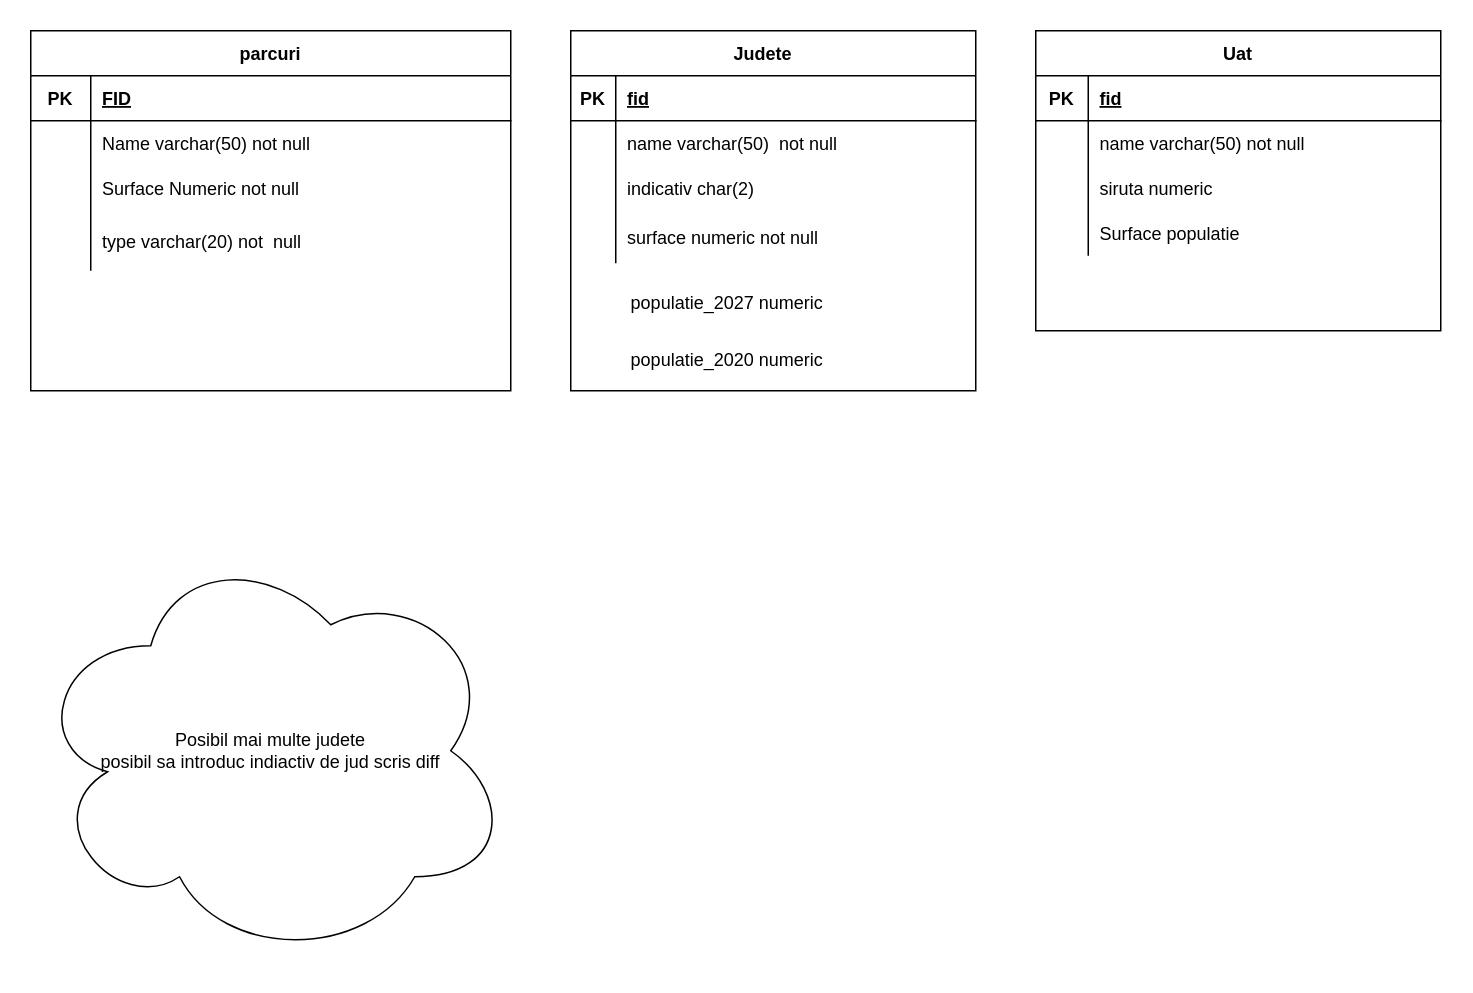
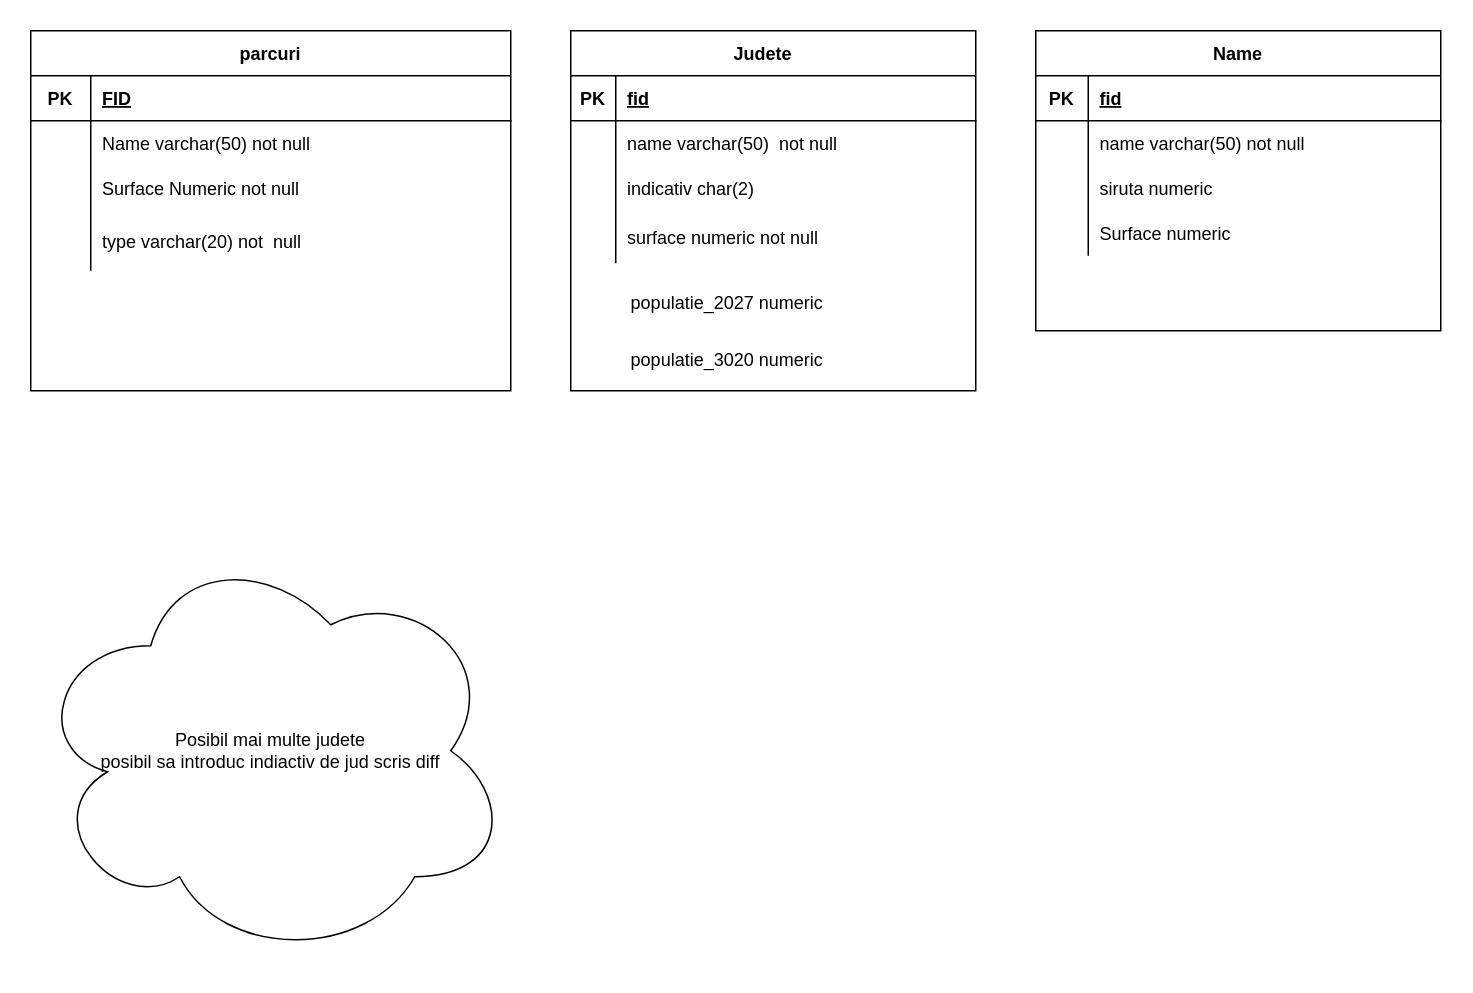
(1238, 54) -> (1238, 54)
(1178, 234) -> (1170, 234)
(732, 360) -> (732, 360)
